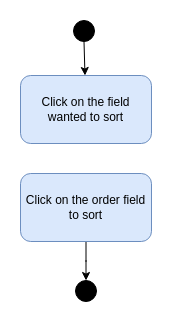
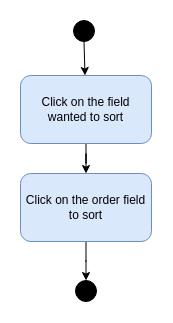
none -> (86, 163)
